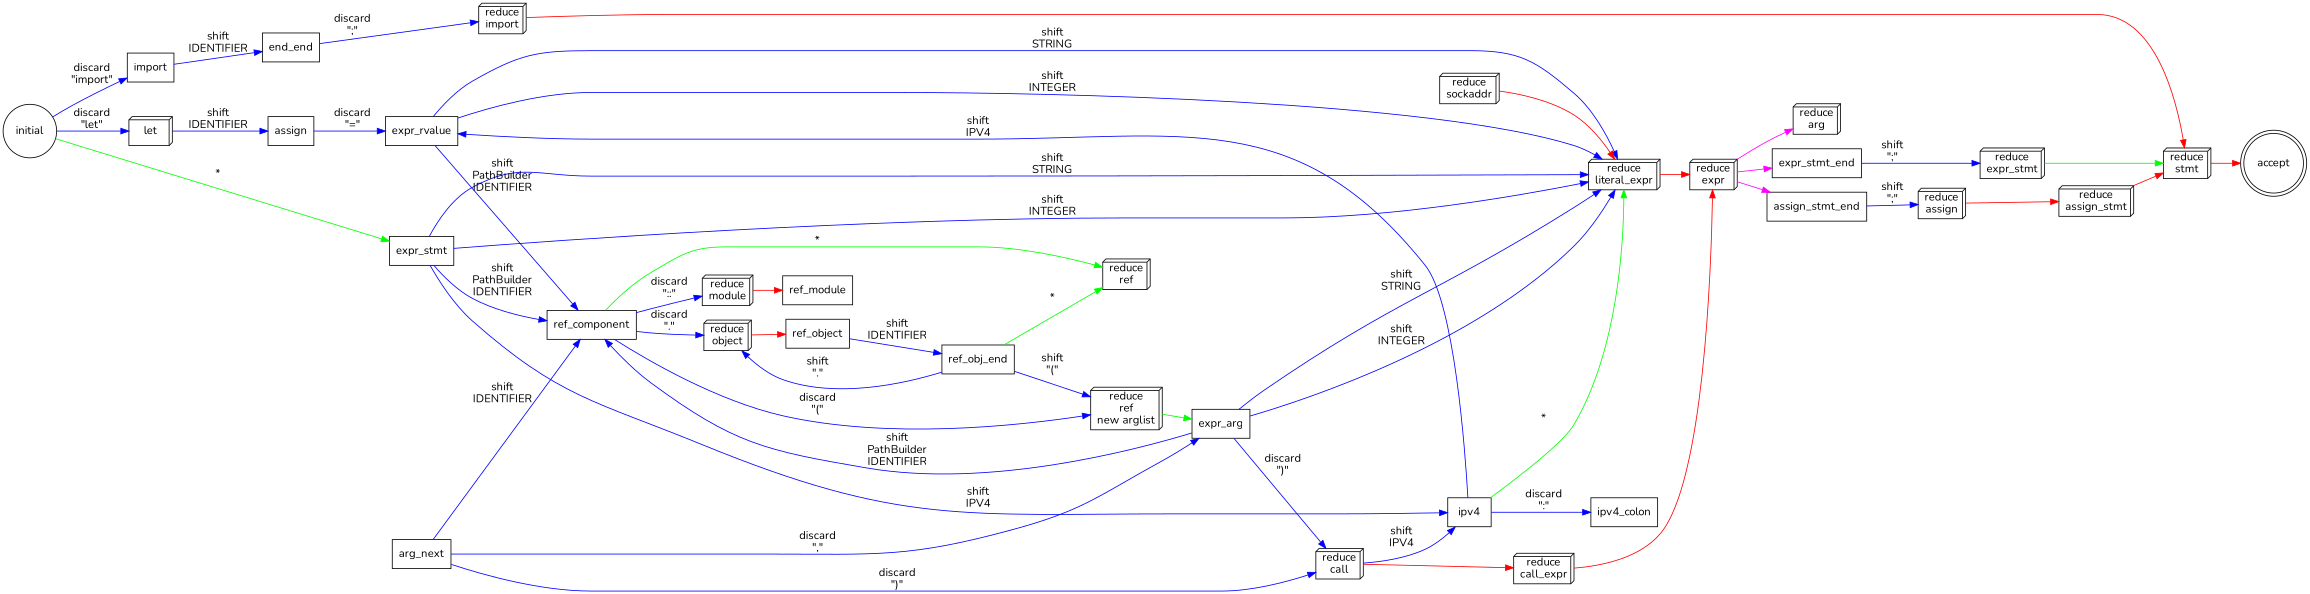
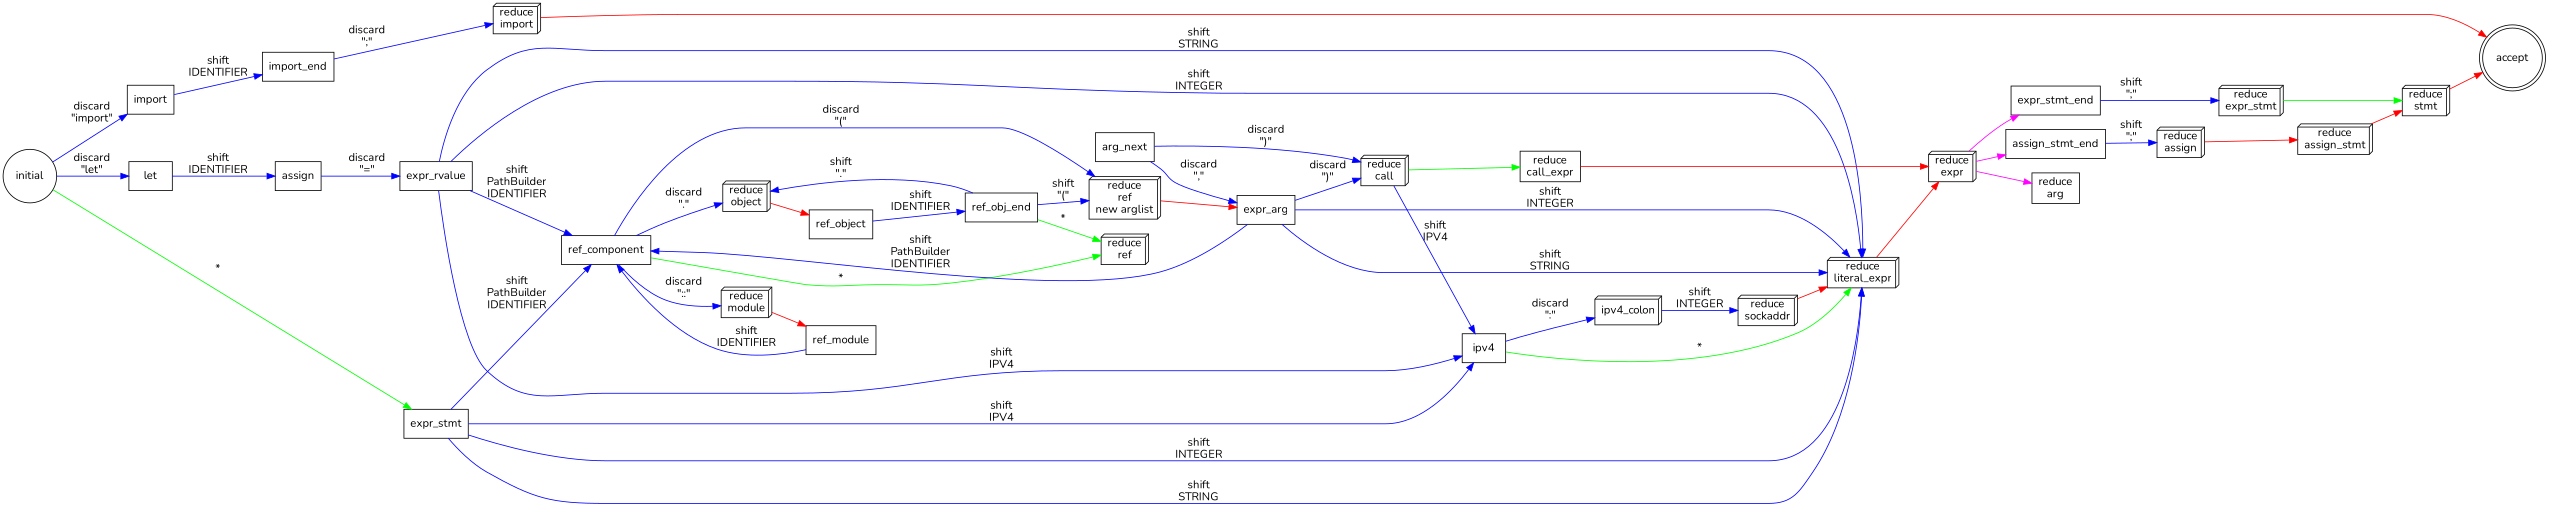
(1394, 14) -> (1512, 14)
(291, 47) -> (298, 67)
(1817, 119) -> (2056, 188)
(151, 131) -> (151, 176)
(1085, 137) -> (874, 389)
none -> (1696, 310)
(1173, 416) -> (1195, 204)
(504, 443) -> (701, 342)
(1624, 512) -> (1628, 310)
(1434, 566) -> (1460, 169)
(1544, 569) -> (1550, 166)
